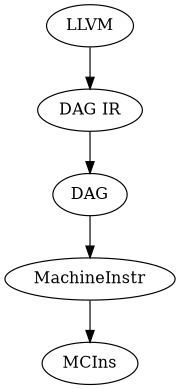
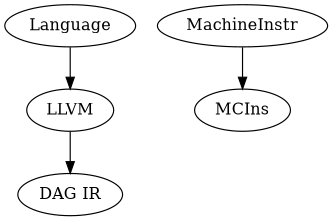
none -> (70, 26)
(90, 195) -> none
